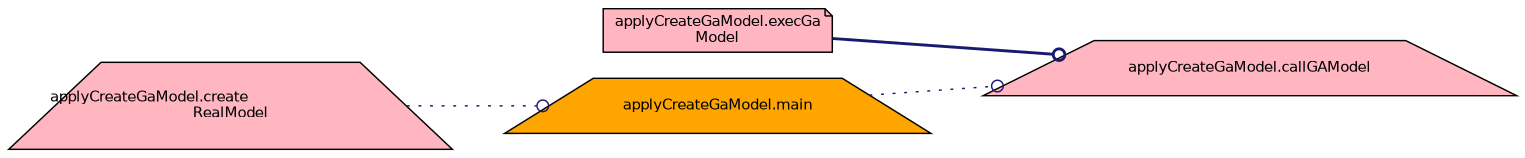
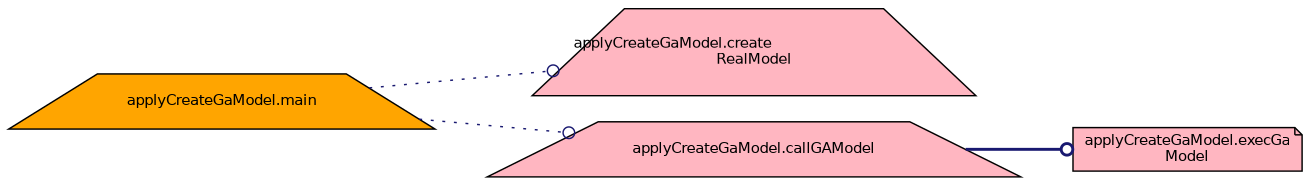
(943, 46) -> (1013, 149)
(472, 106) -> (458, 80)
